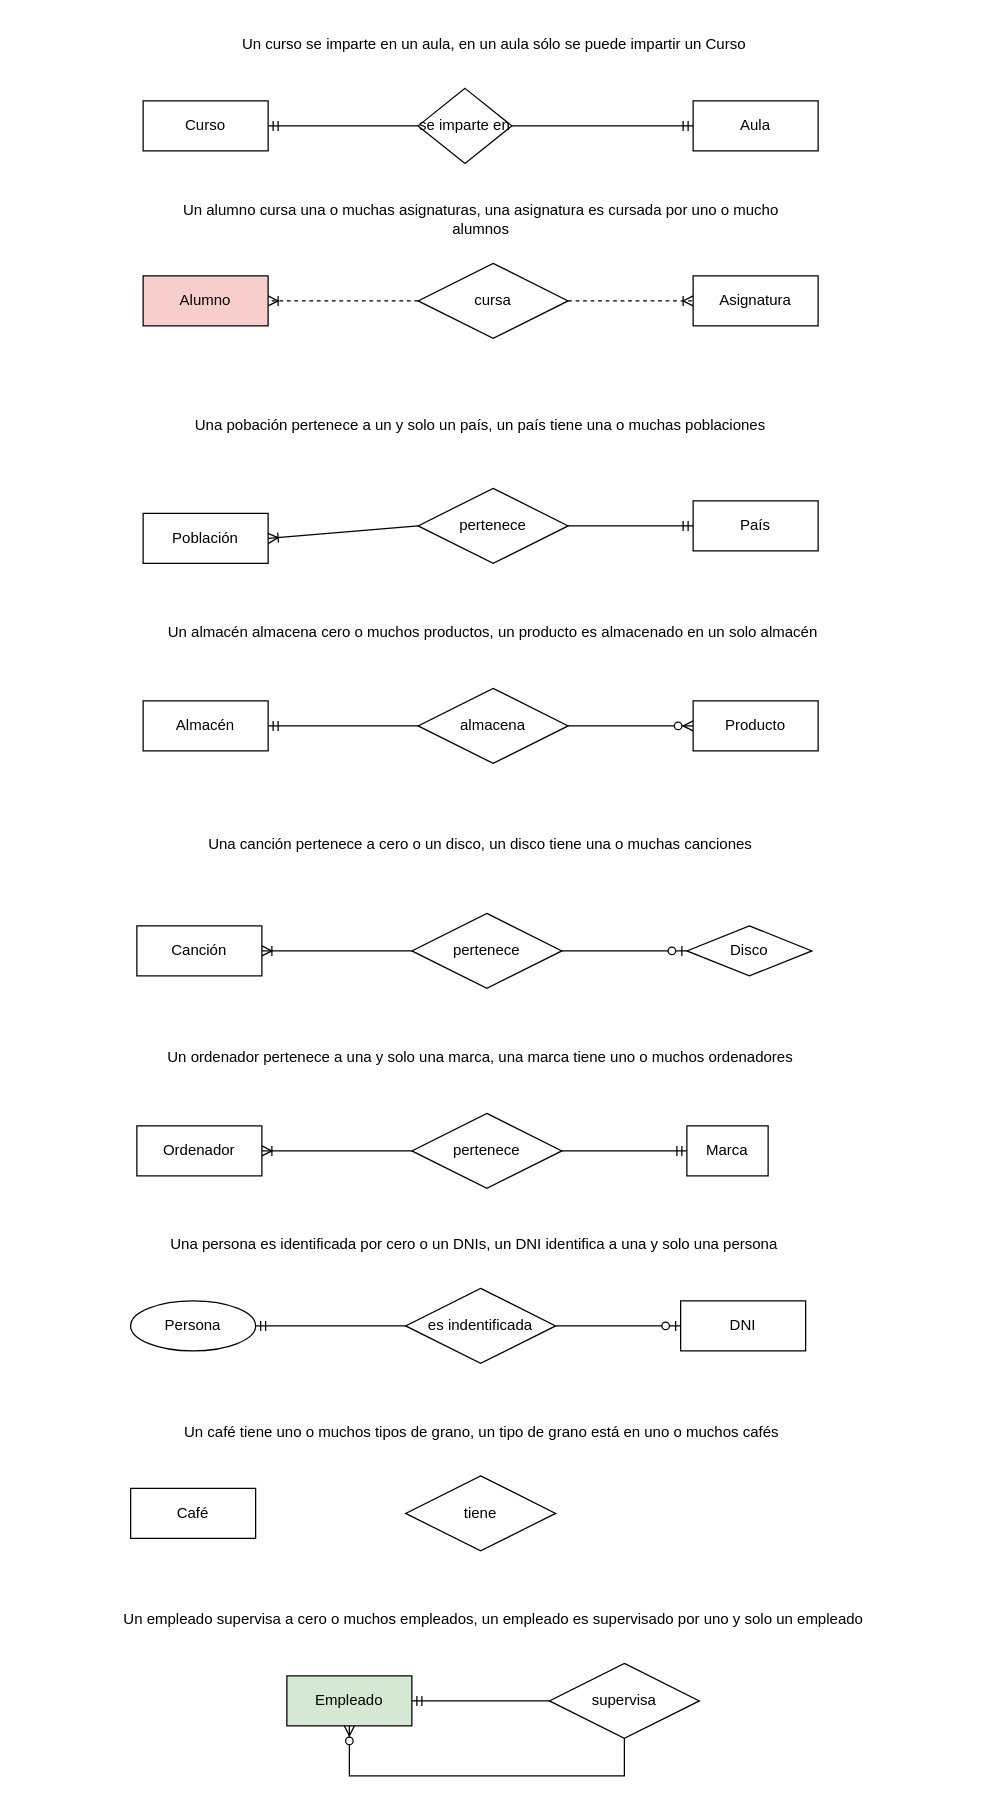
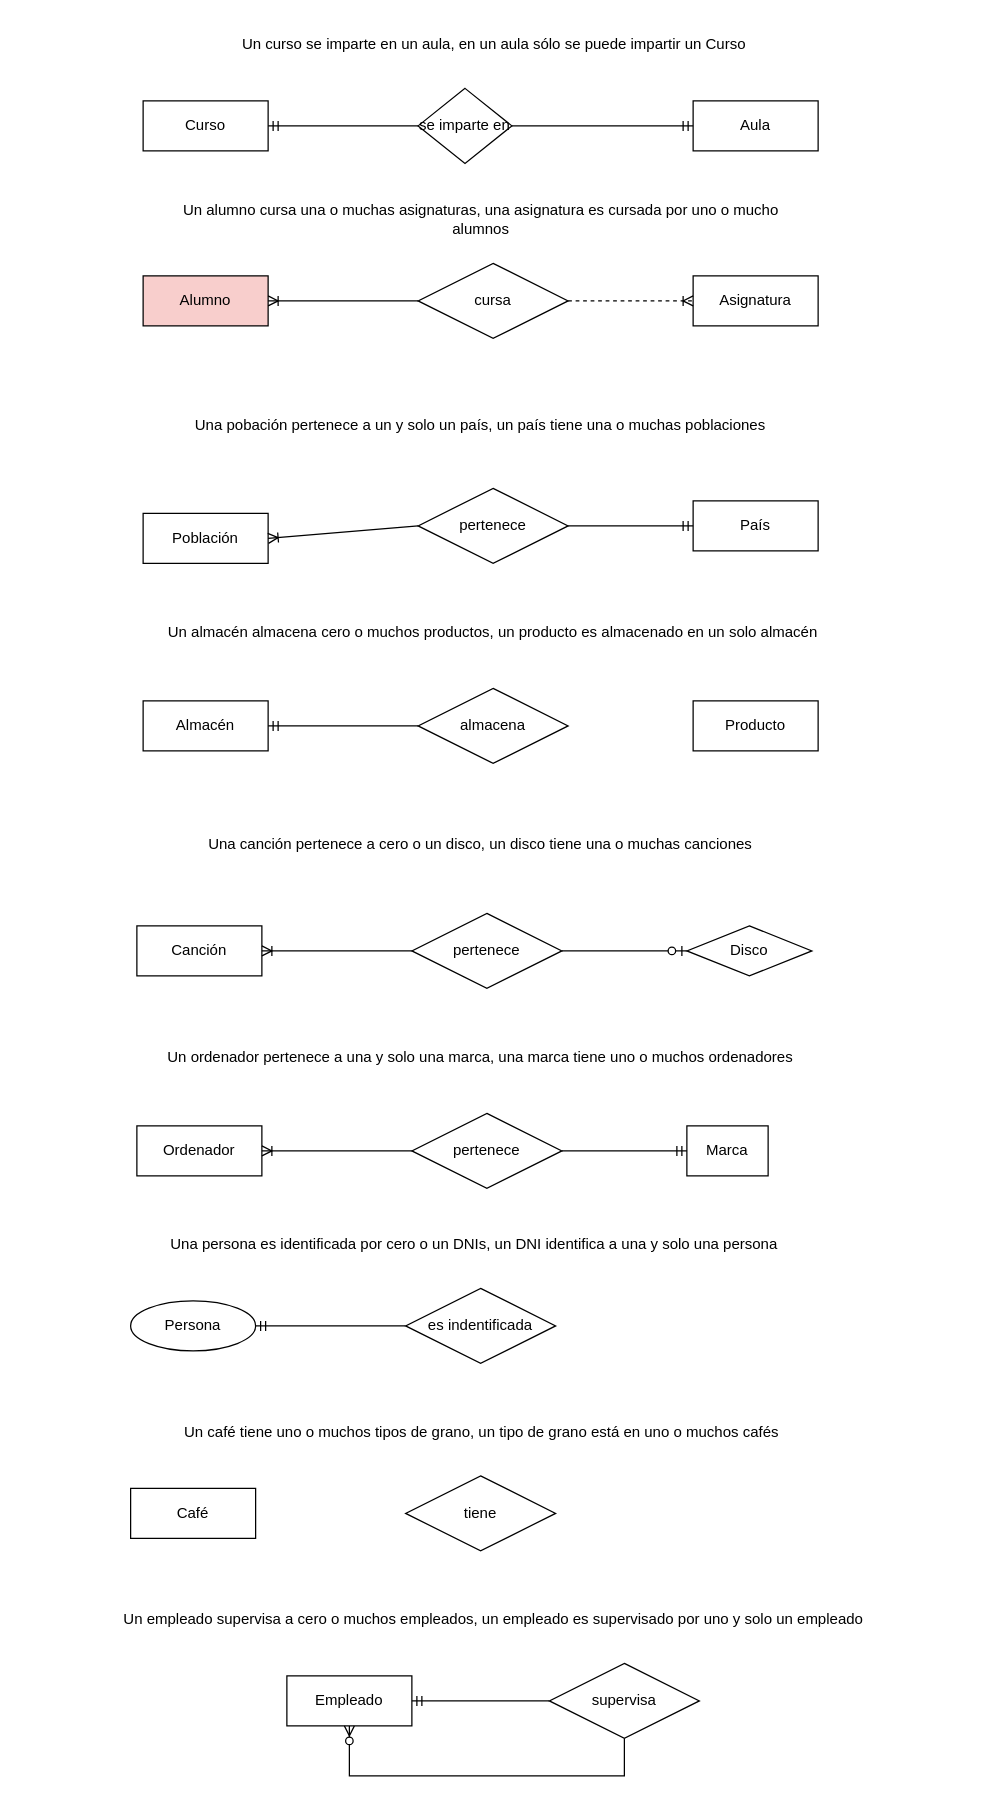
(348, 301) -> (348, 301)
(630, 726) -> none
(618, 1326) -> none
(743, 1326) -> none
(349, 1701) -> (349, 1701)
